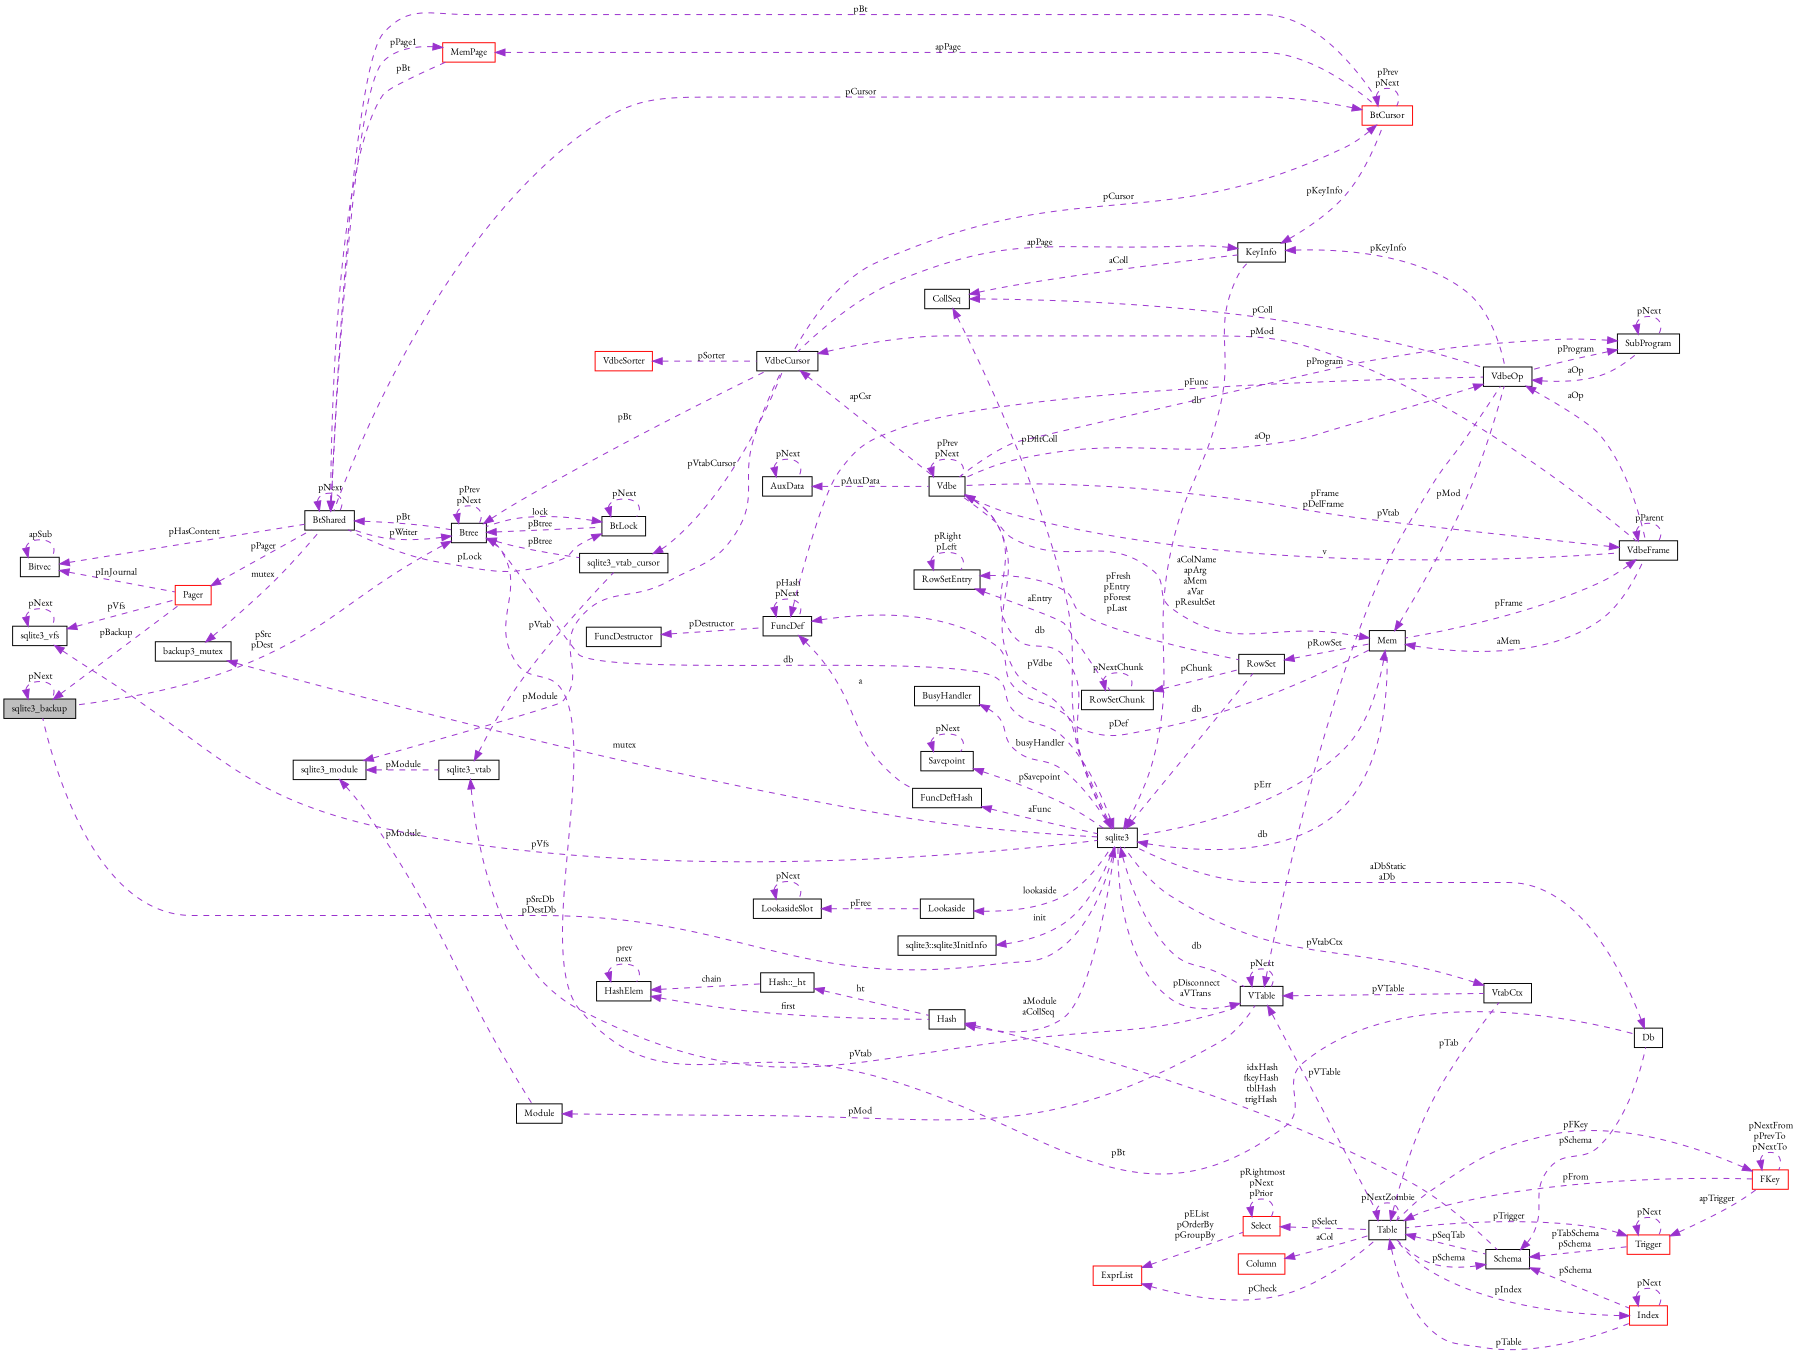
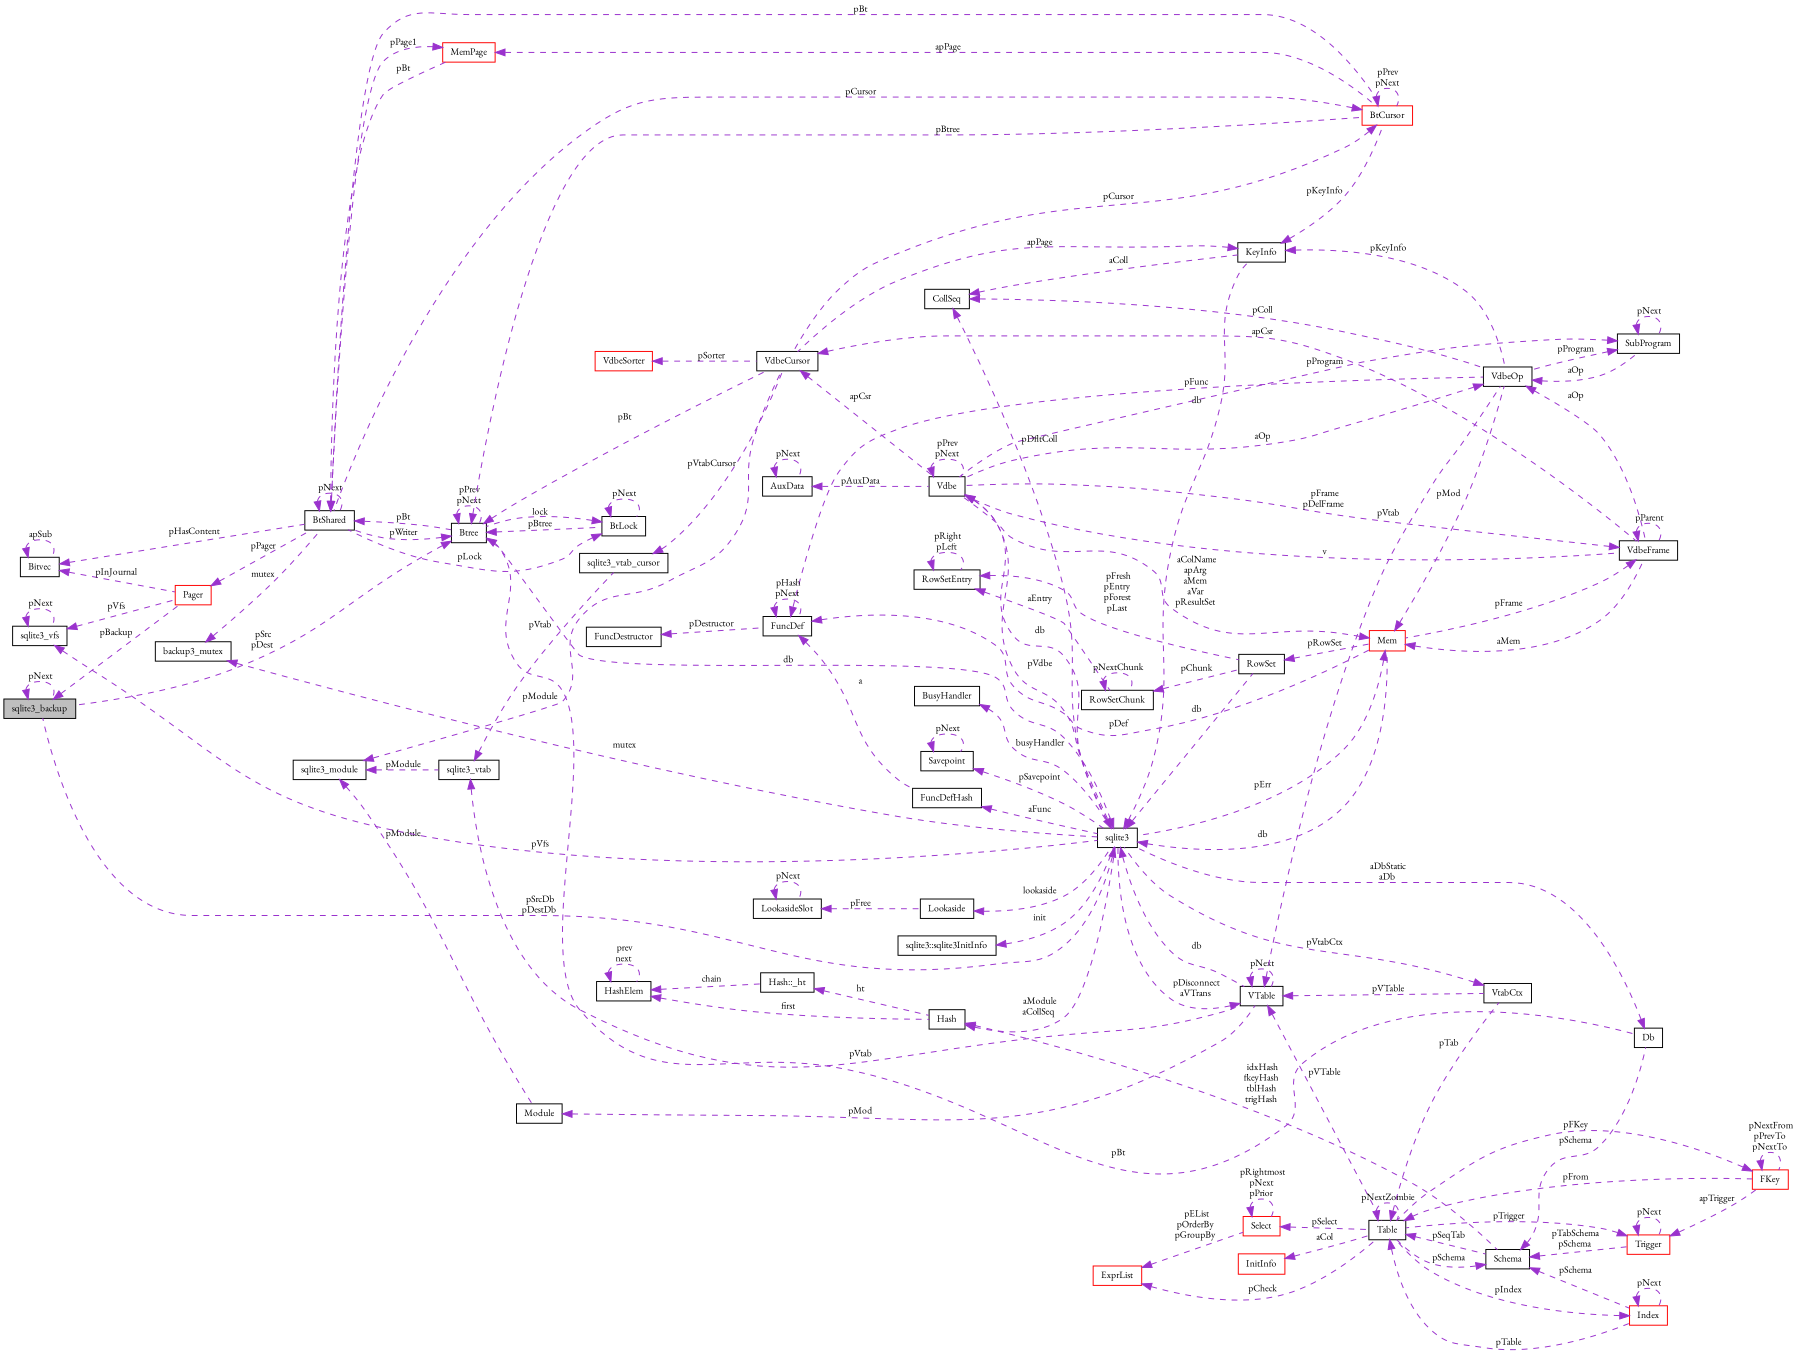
(1262, 332) -> (1262, 332)
(538, 551) -> (782, 135)
(1387, 641) -> (1387, 641)
(1262, 1264) -> (1262, 1264)
